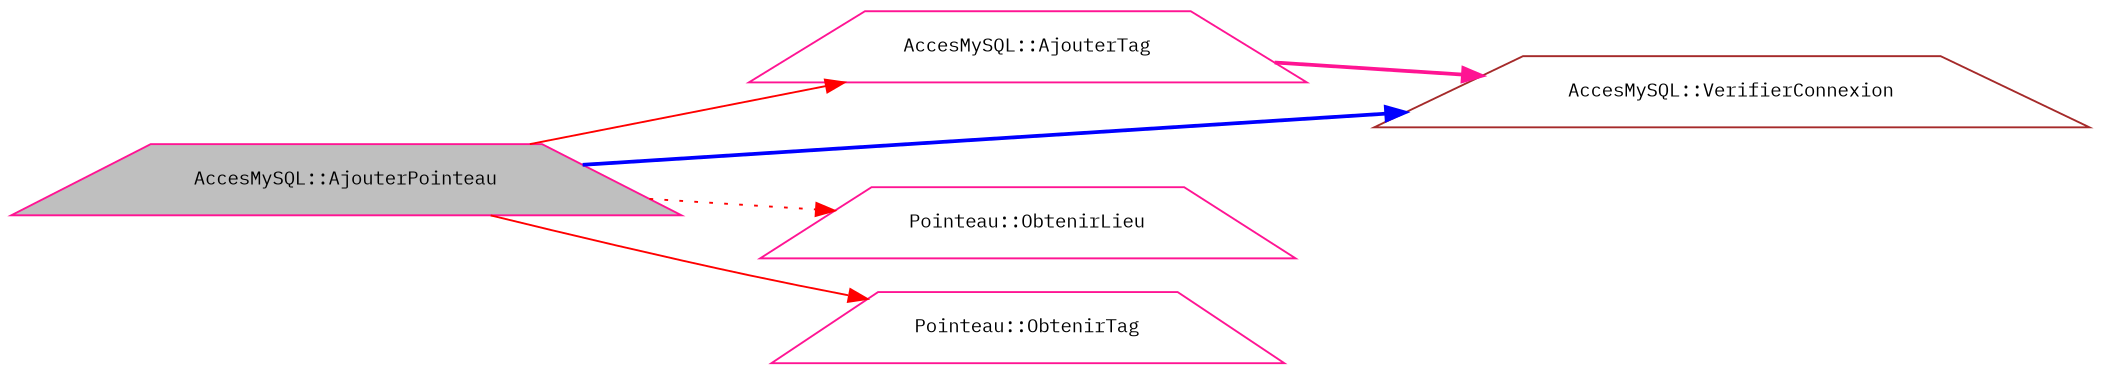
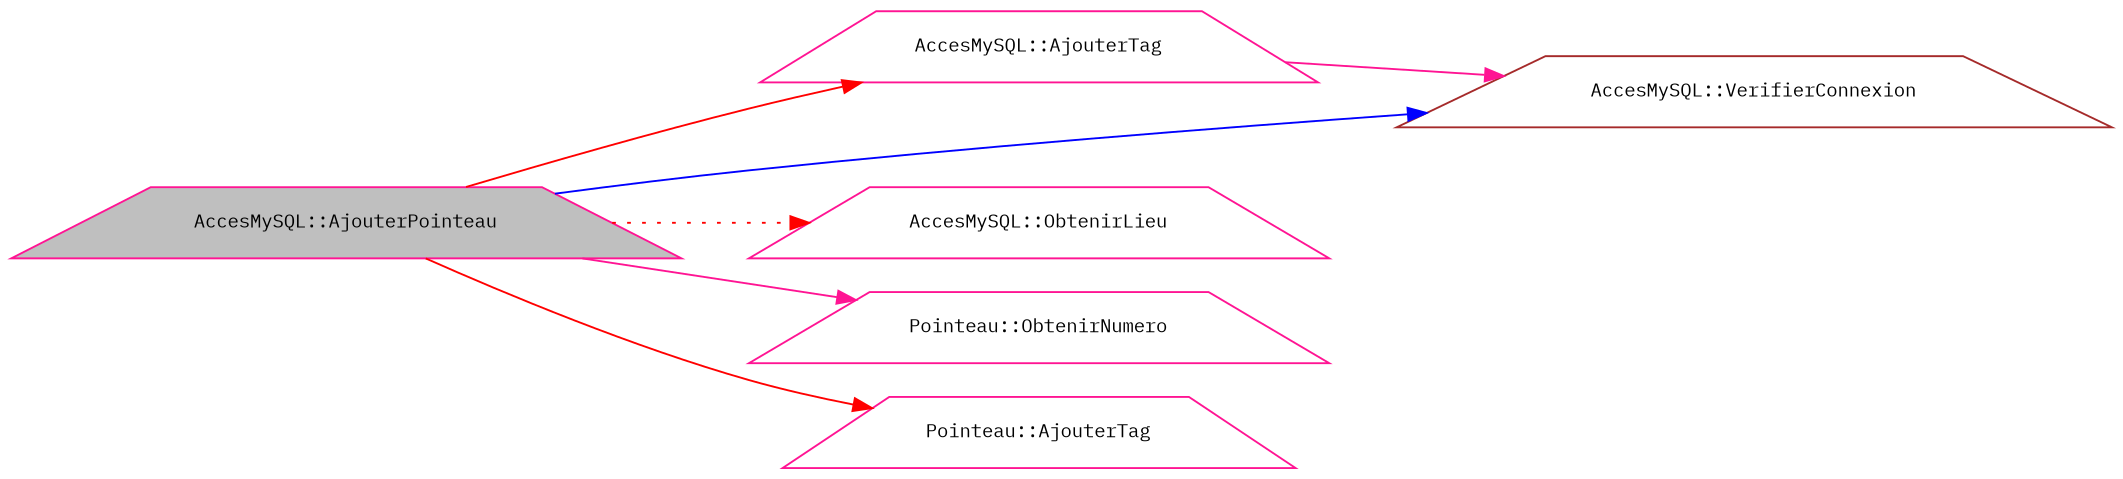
(1369, 69) -> (1385, 69)
(984, 139) -> (981, 148)
(1028, 223) -> (1039, 223)
(1028, 328) -> (1039, 432)
none -> (1039, 328)
